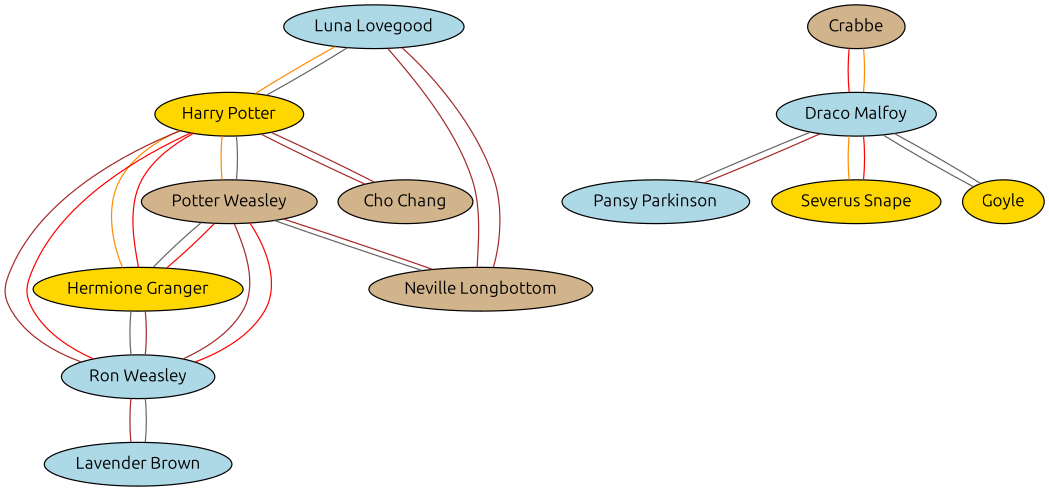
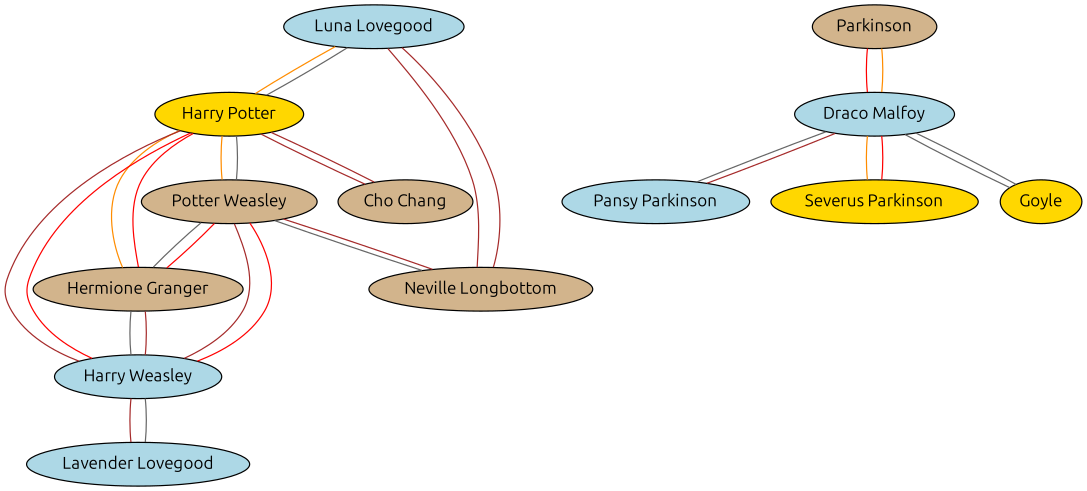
(856, 27) -> (875, 27)
(856, 202) -> (875, 202)
(138, 289) -> (138, 289)
(138, 377) -> (138, 377)
(138, 464) -> (138, 464)
